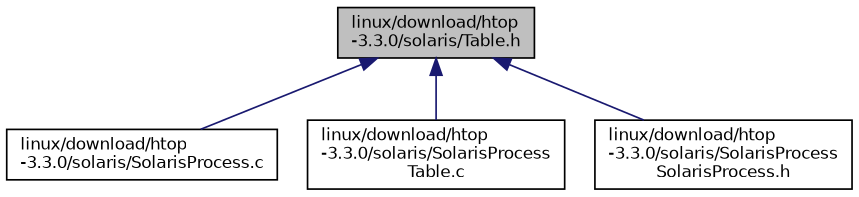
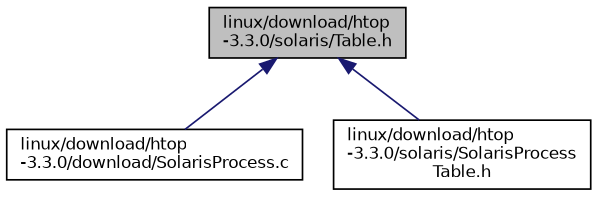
(142, 155) -> (155, 155)
(436, 155) -> none
(723, 155) -> (462, 155)
